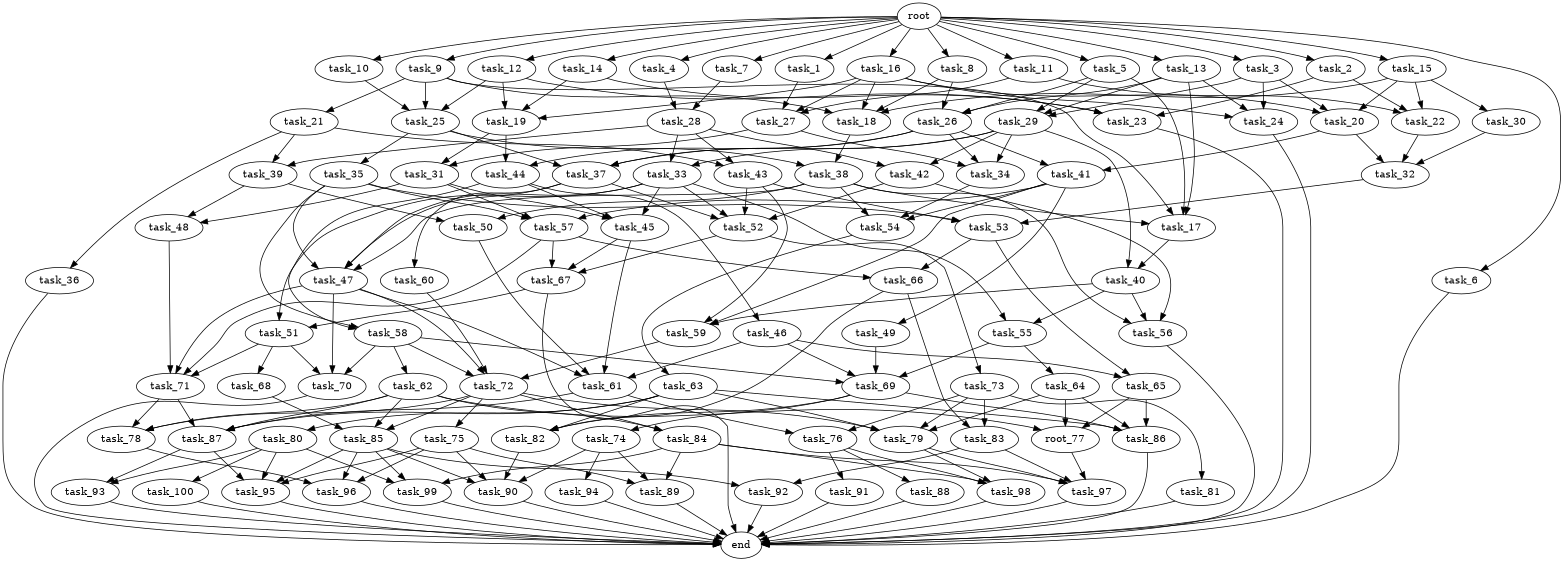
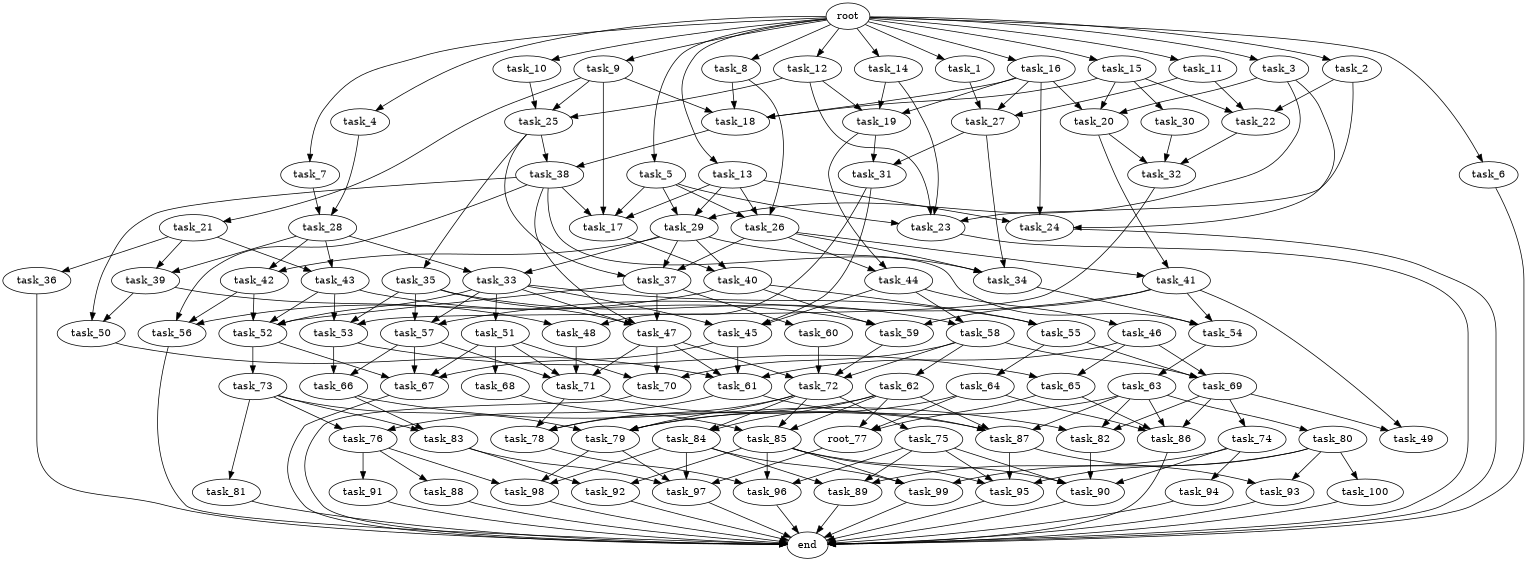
(486, 200) -> (459, 305)
none -> (768, 204)
(432, 308) -> (450, 363)
(876, 356) -> (1316, 411)
